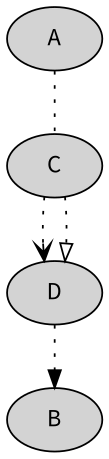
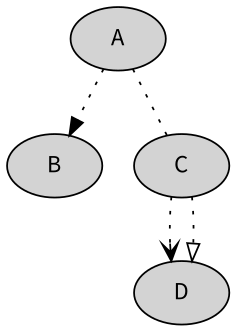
(55, 348) -> (90, 94)
